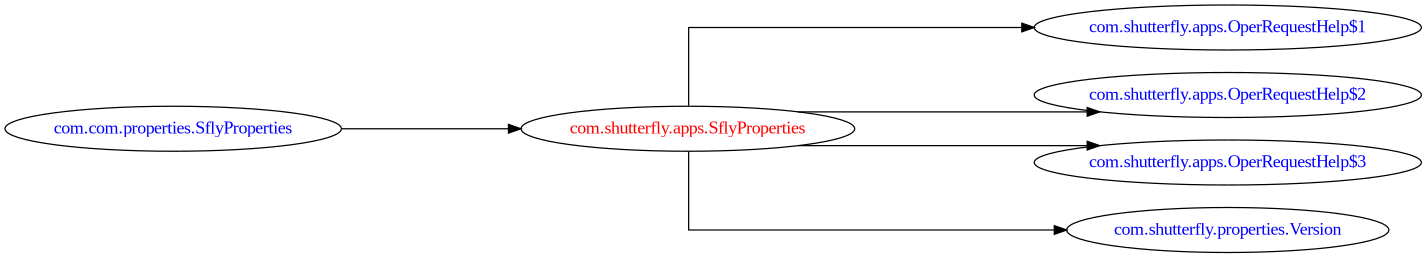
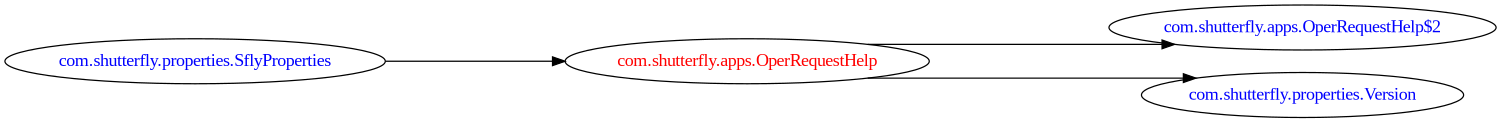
(1228, 28) -> none
(173, 129) -> (195, 61)
(688, 129) -> (747, 61)
(1228, 162) -> none
